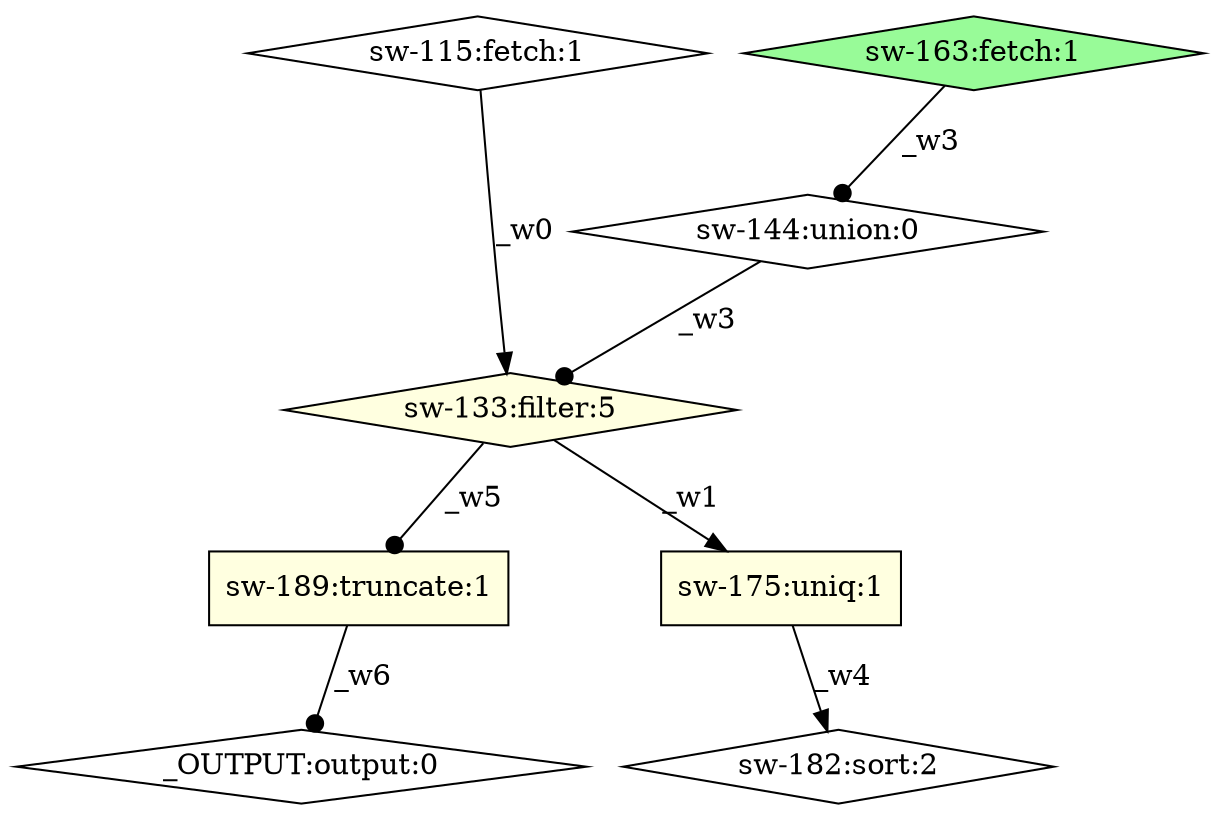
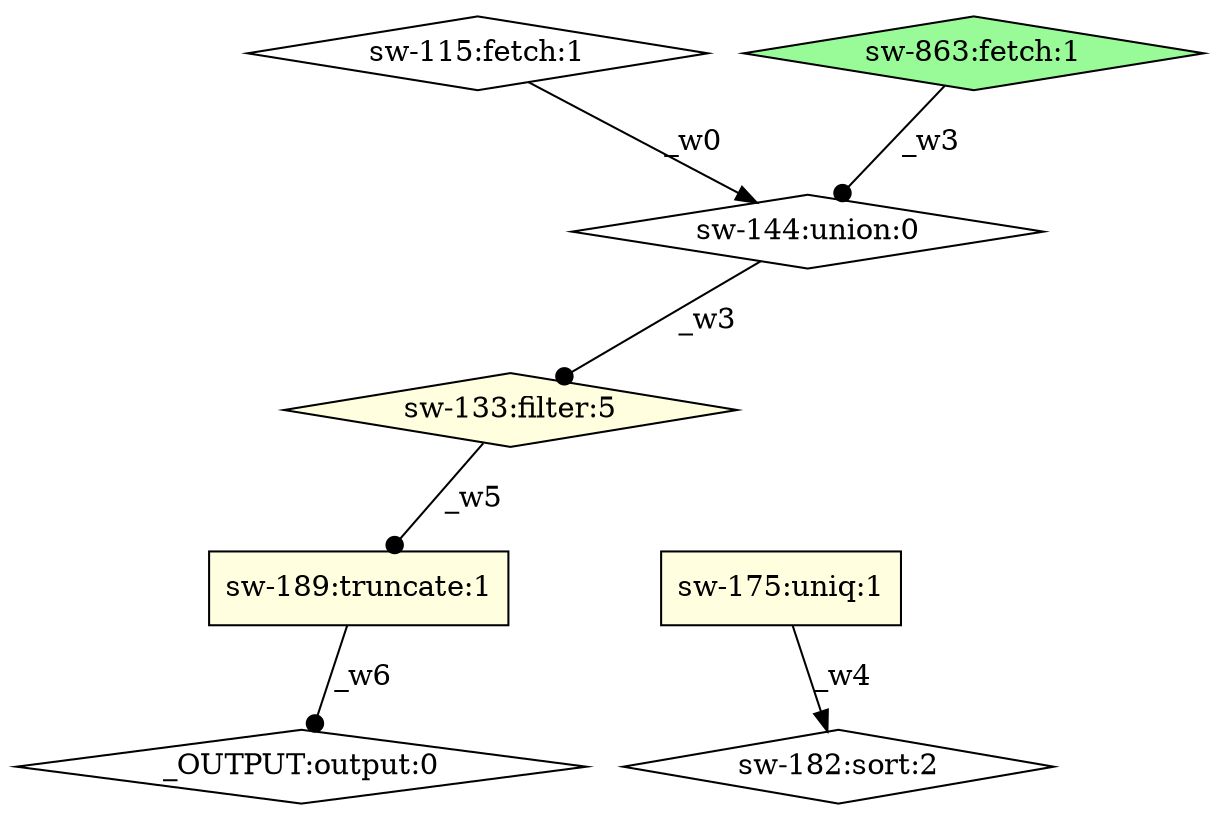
(974, 53) -> (974, 53)
(492, 221) -> (633, 138)
(631, 490) -> none
